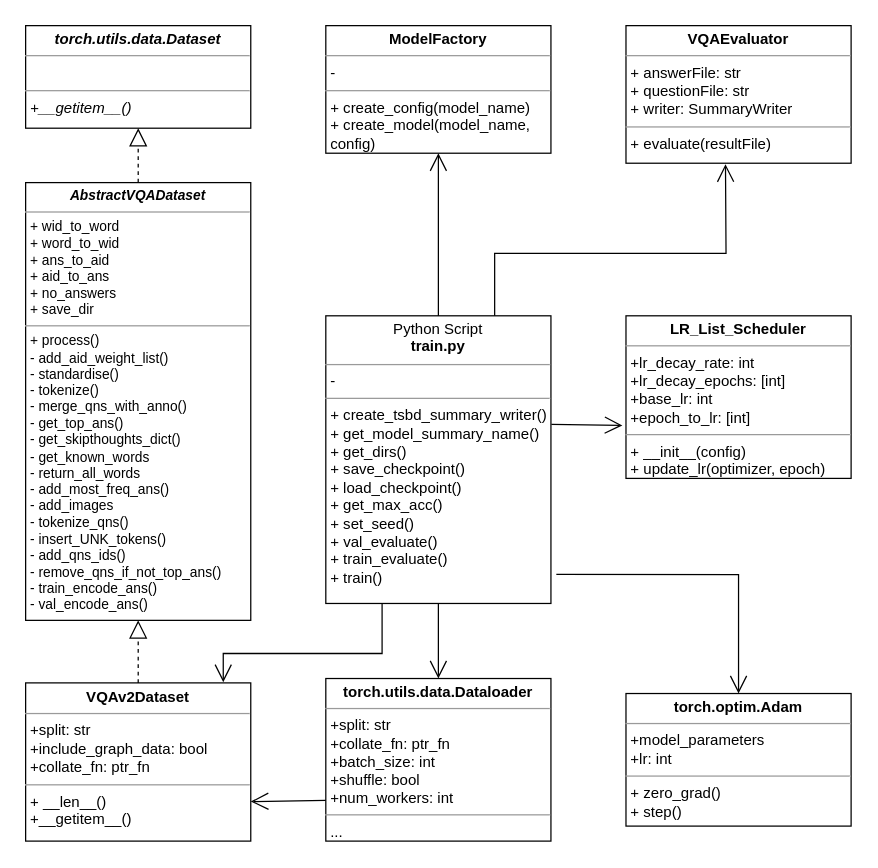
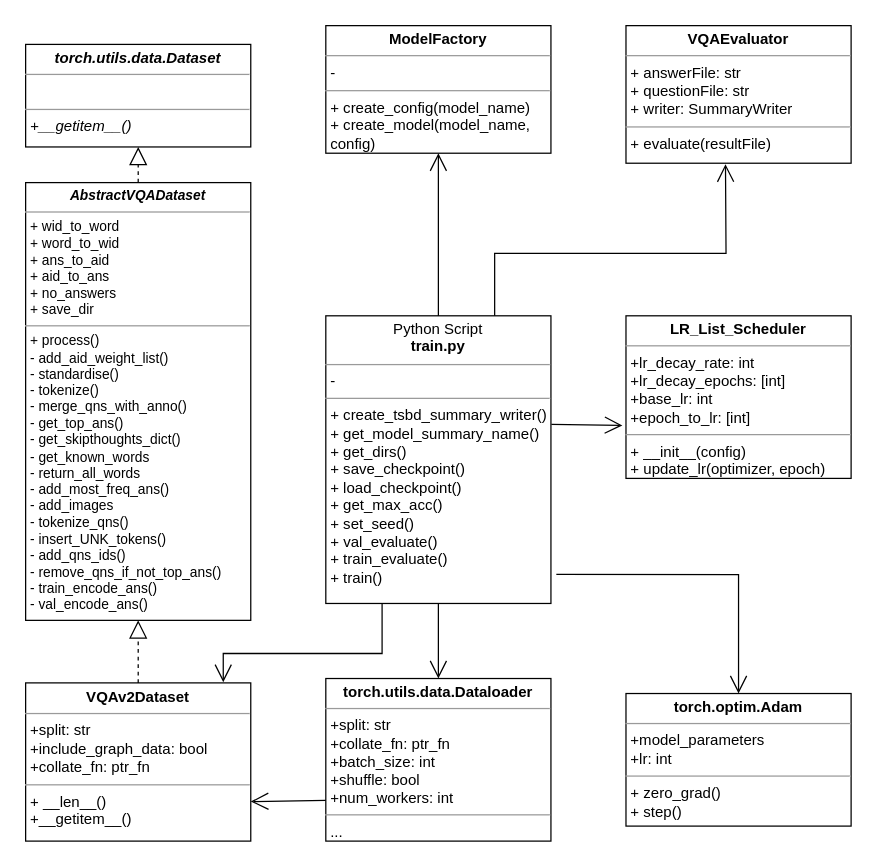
(138, 77) -> (138, 96)
